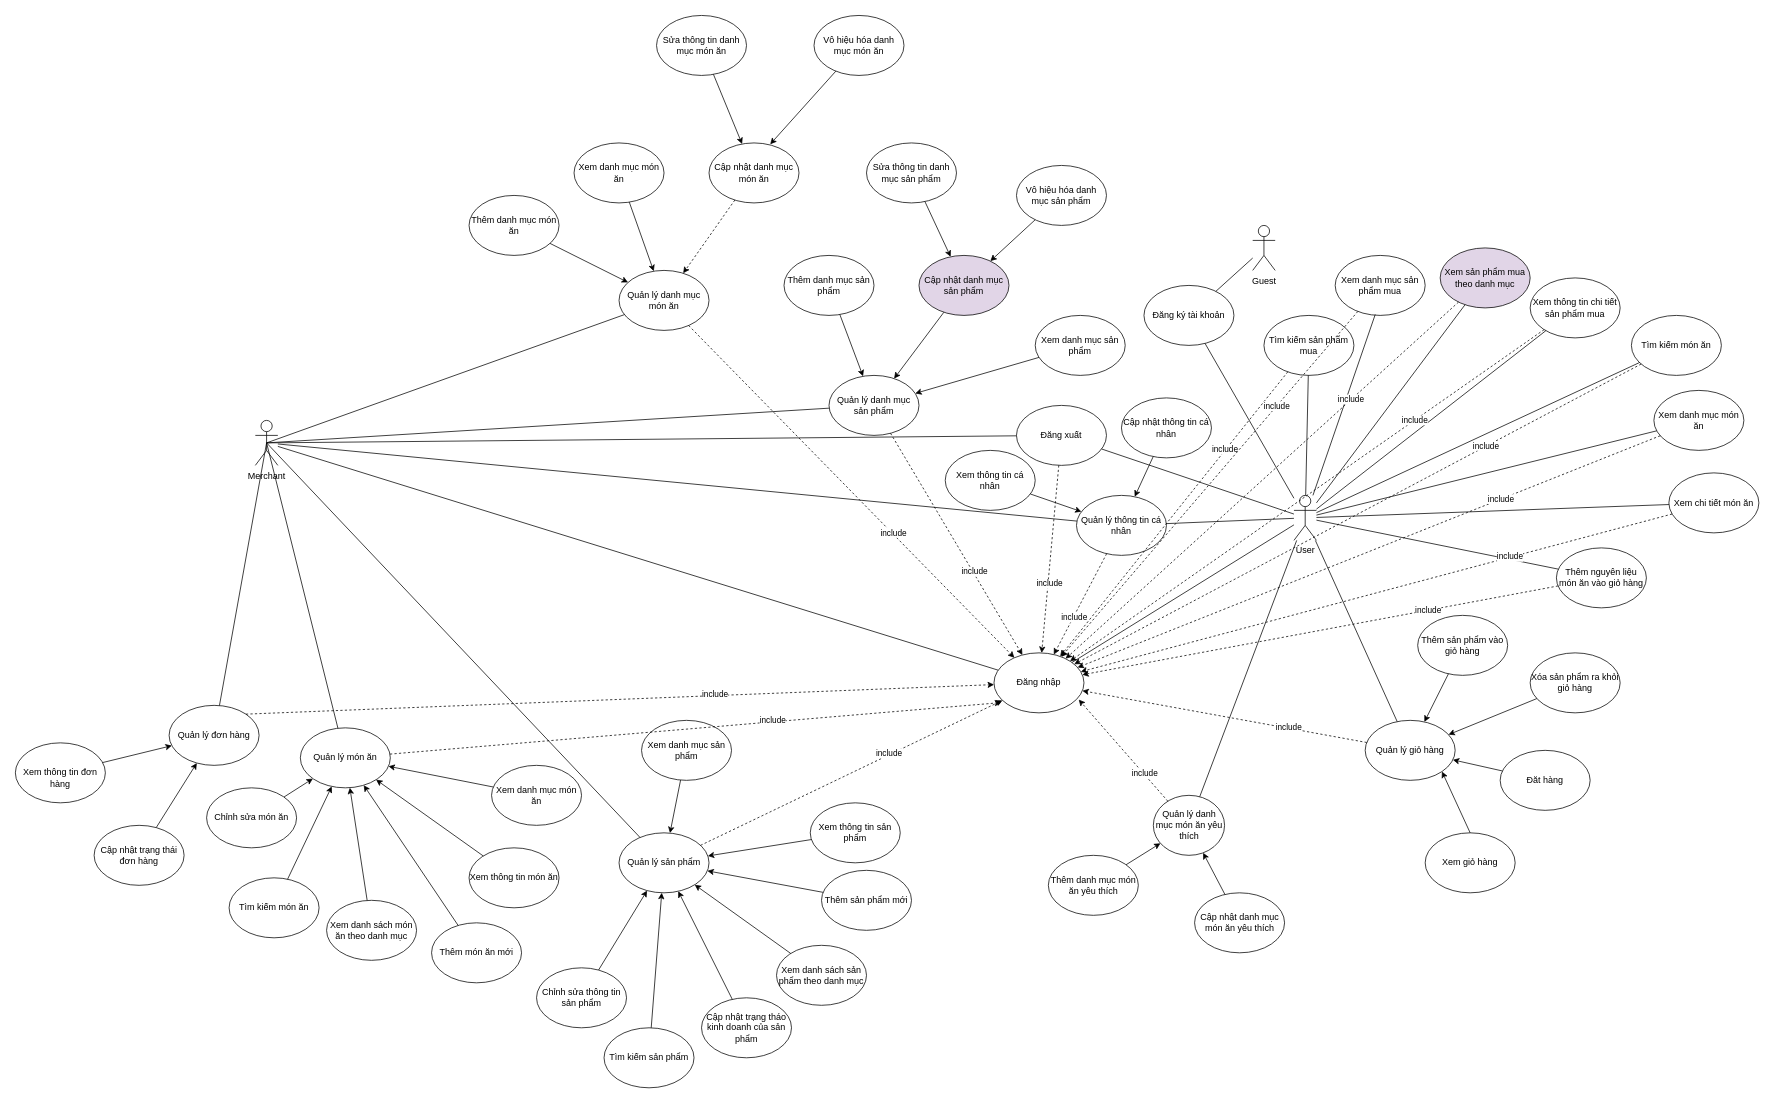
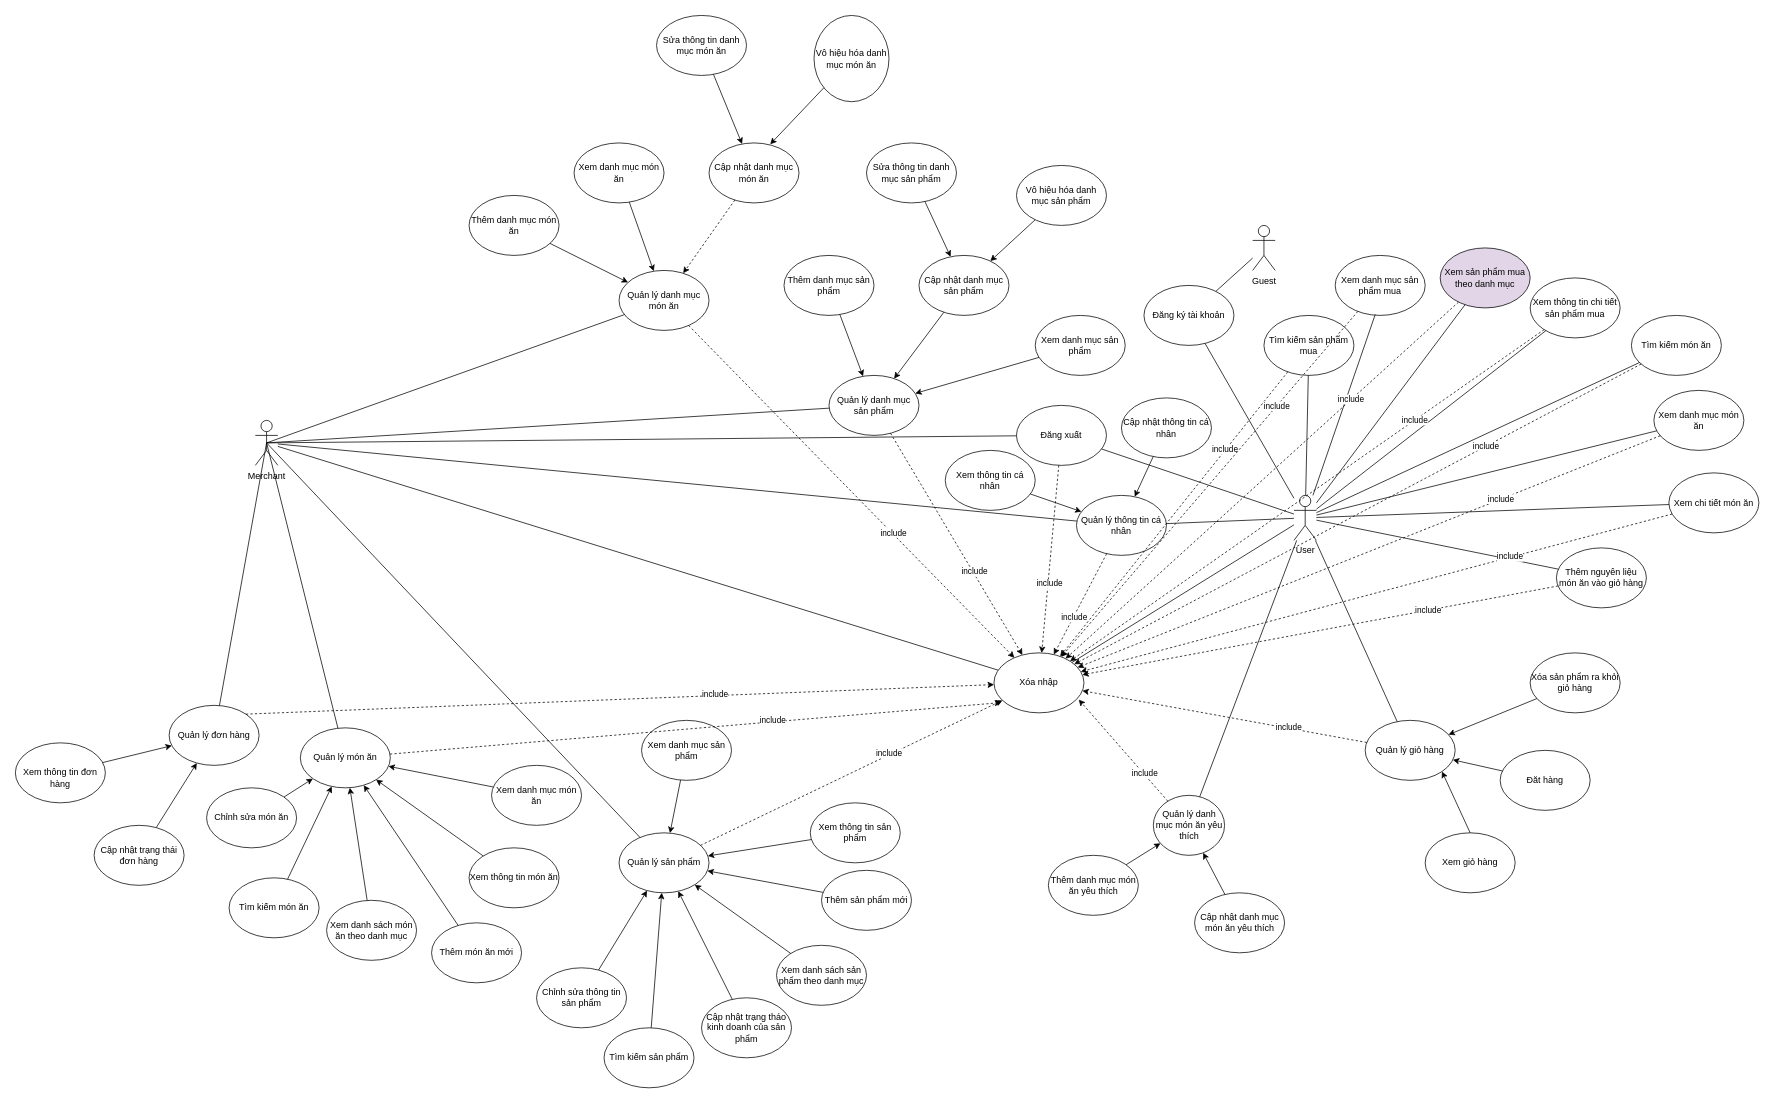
(859, 45) -> (852, 59)
(964, 285) -> (964, 285)
(1463, 645) -> none
(1039, 683) -> (1039, 683)
(1438, 696) -> none
